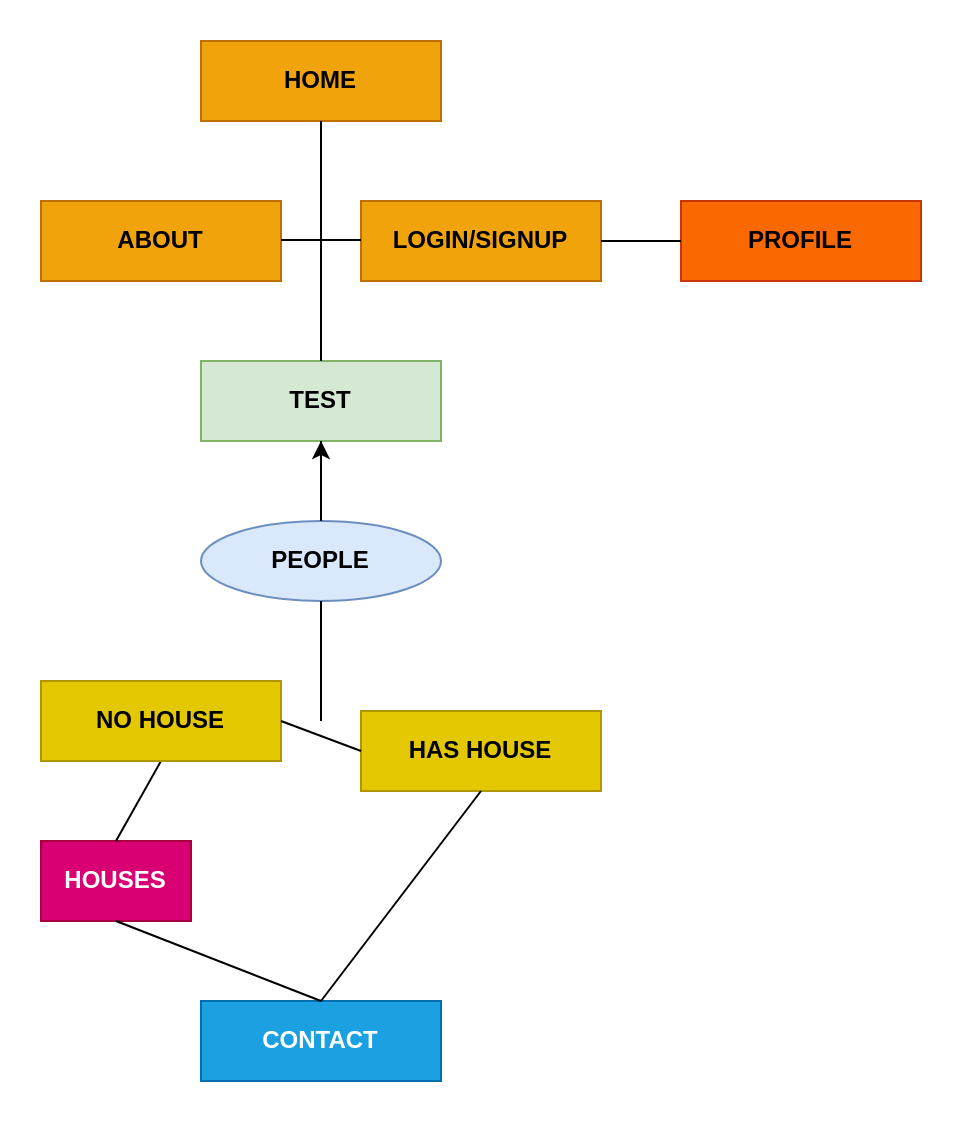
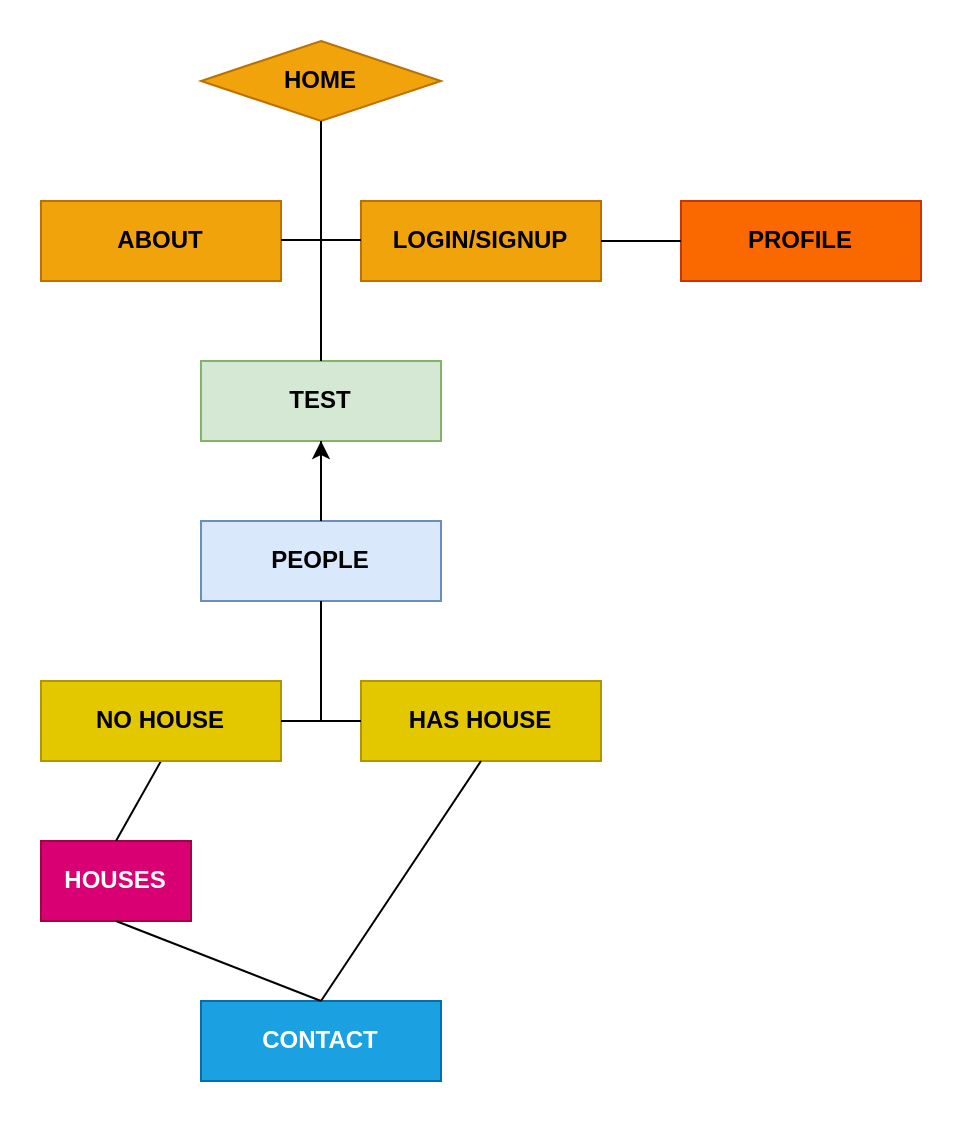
(321, 81) -> (321, 81)
(321, 561) -> (321, 561)
(481, 751) -> (481, 721)
